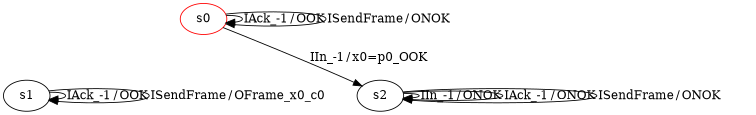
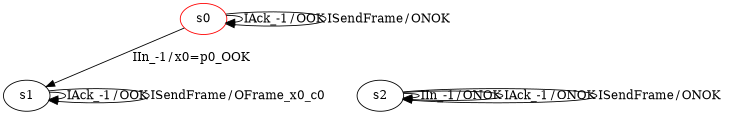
(289, 54) -> (119, 56)
